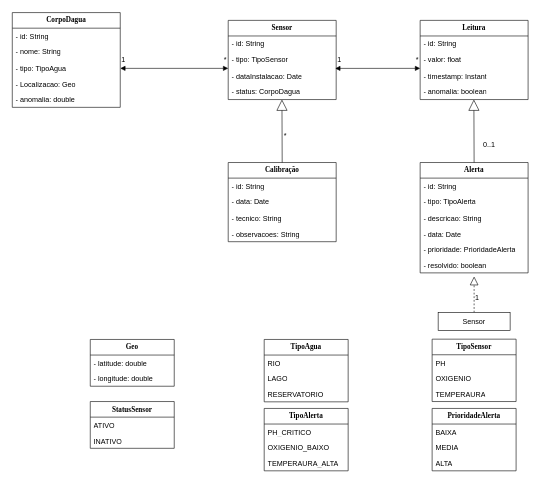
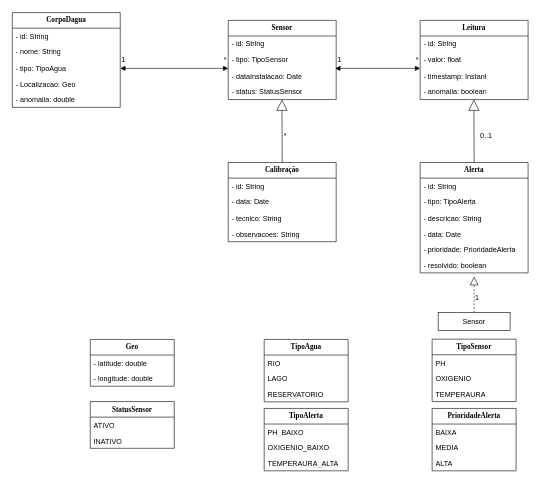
(269, 92) -> (273, 92)
(489, 144) -> (486, 135)
(288, 432) -> (284, 432)
